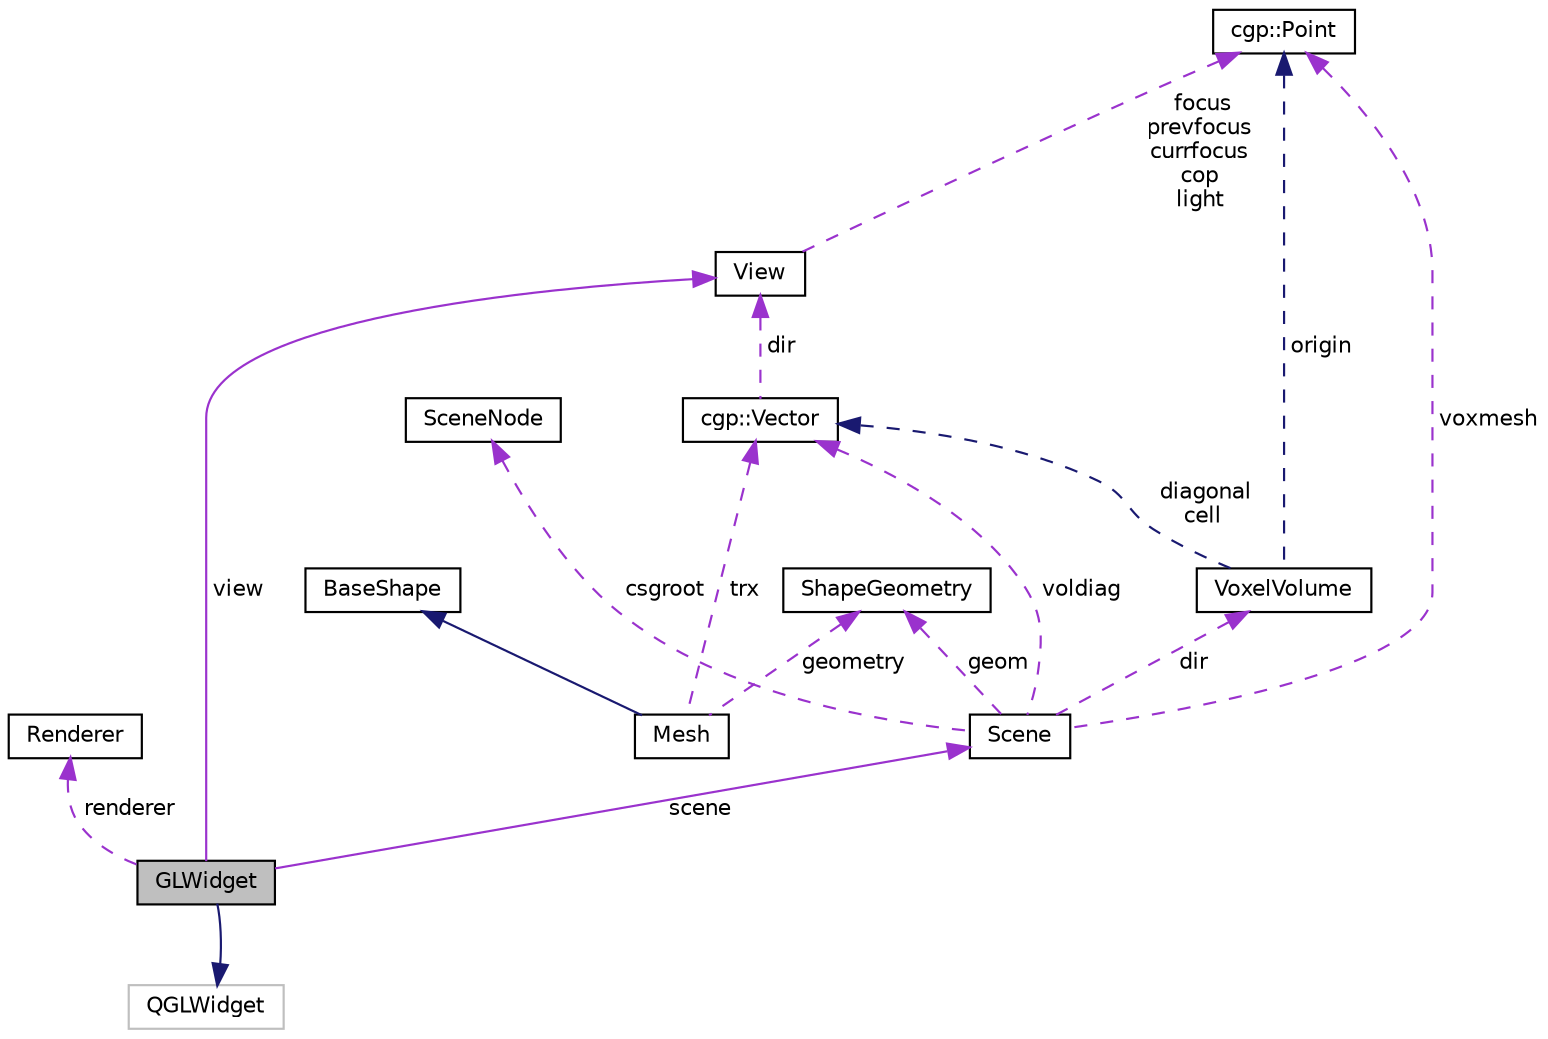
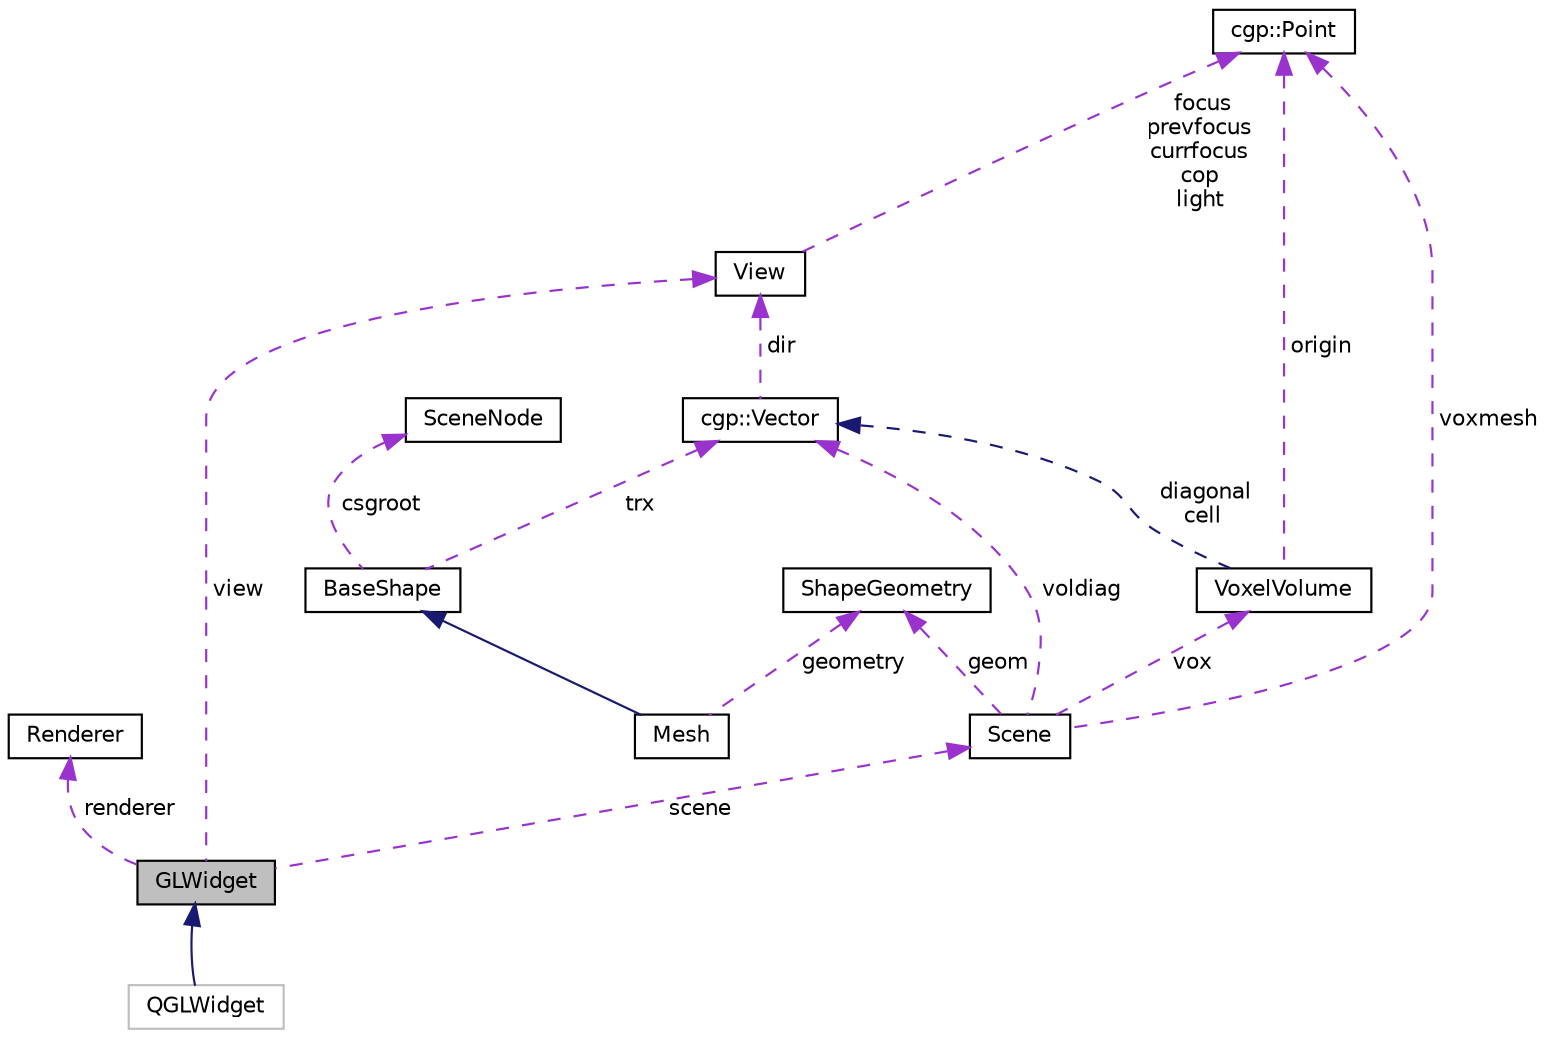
(1284, 322) -> (1284, 322)
(225, 381) -> (225, 381)
(718, 589) -> (561, 510)
(684, 653) -> (329, 497)
(1190, 663) -> (1190, 663)
(611, 810) -> (611, 810)
(221, 934) -> (192, 956)
